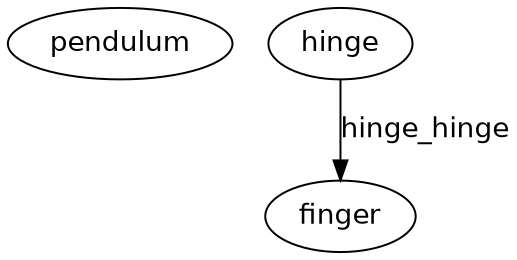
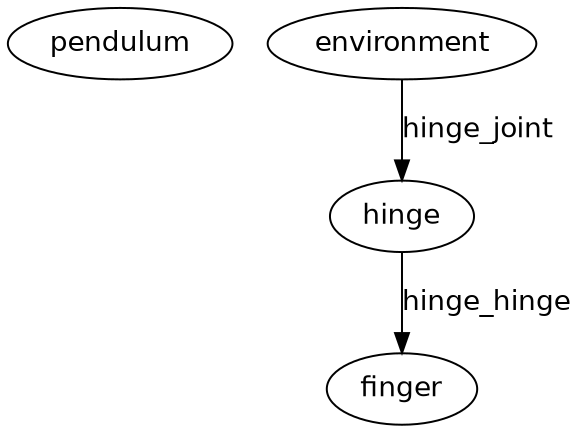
none -> (402, 44)
